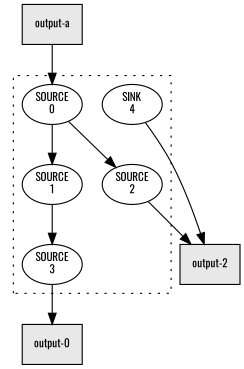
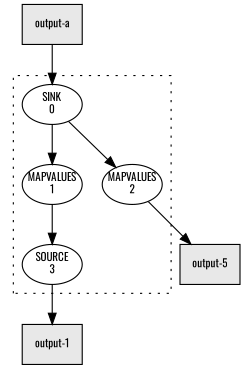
(52, 104) -> (52, 104)
(132, 104) -> none
(52, 184) -> (52, 184)
(132, 184) -> (132, 184)
(210, 264) -> (210, 264)
(52, 344) -> (52, 344)
